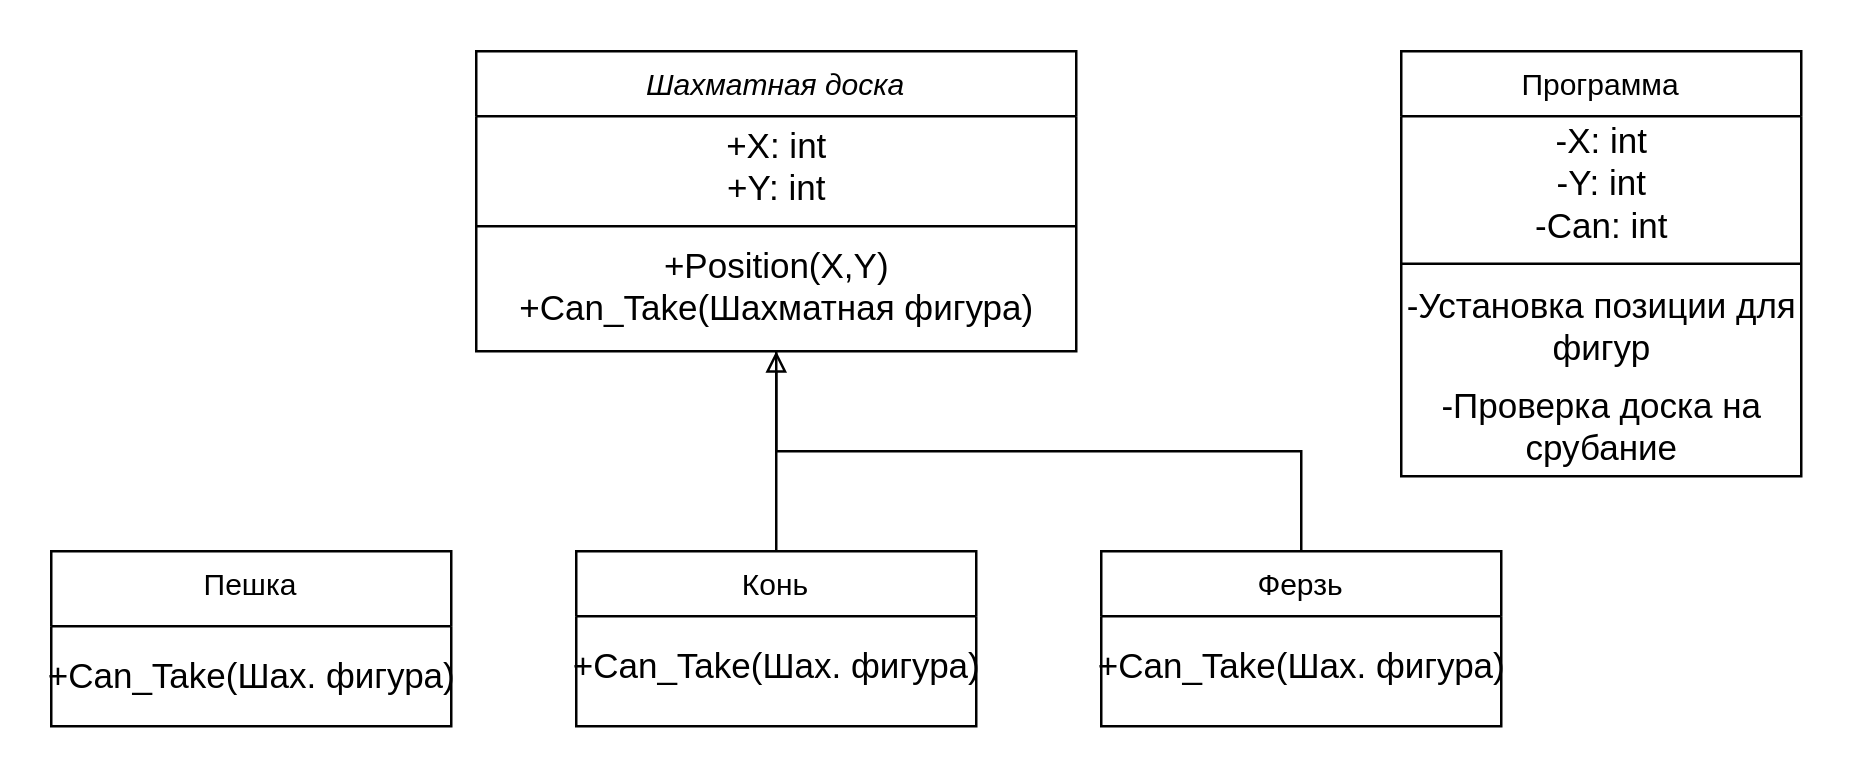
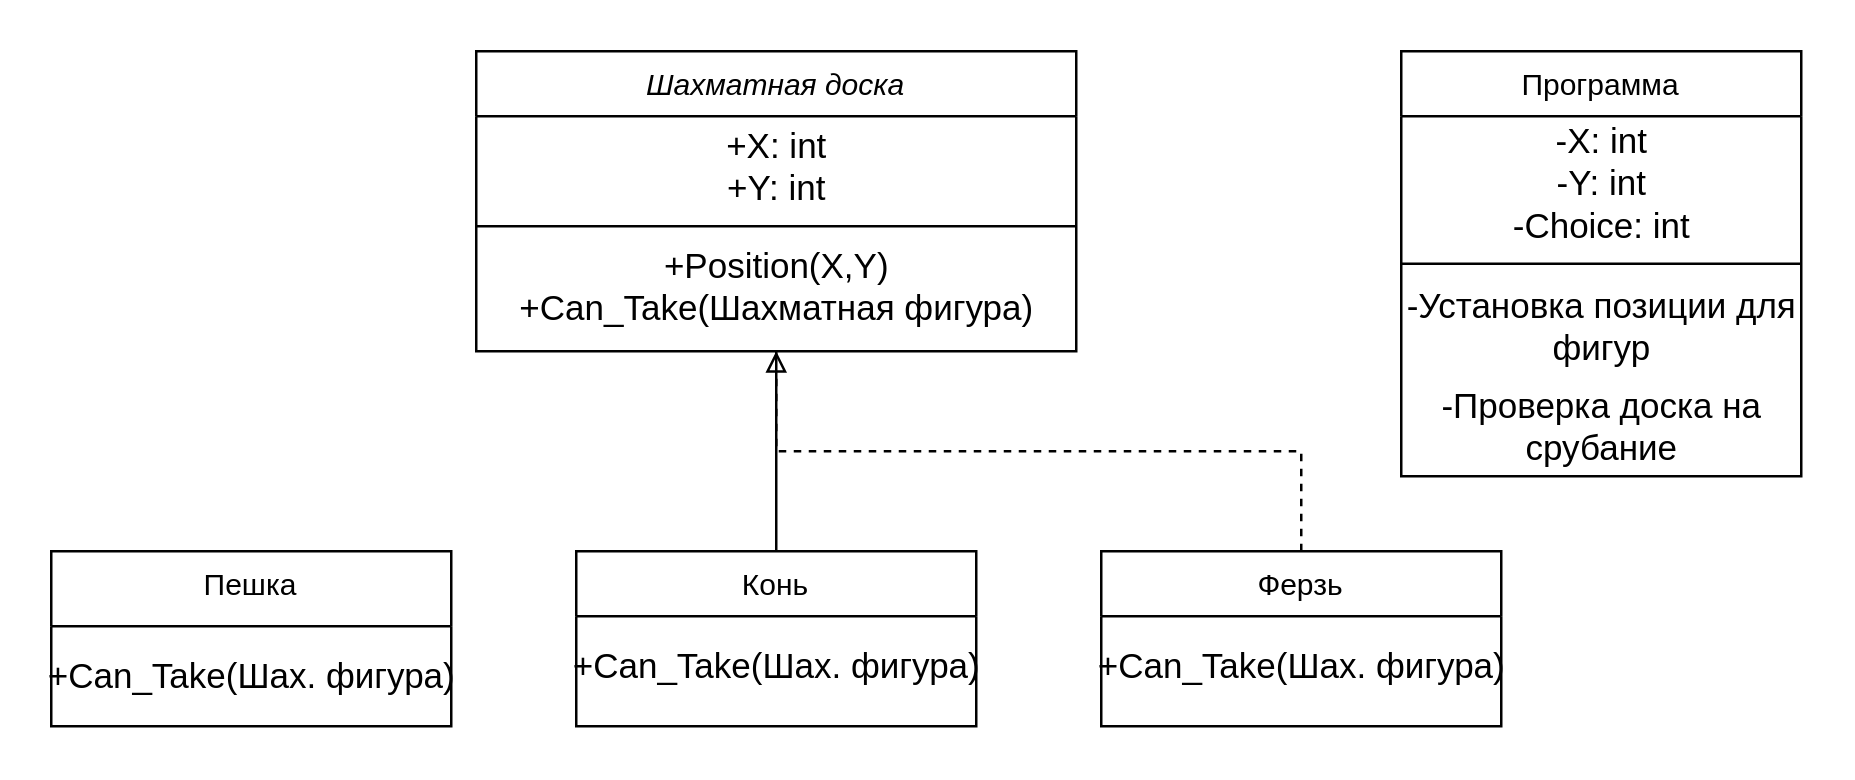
(1603, 184) -> (1603, 184)
(1088, 451) -> (1088, 451)
